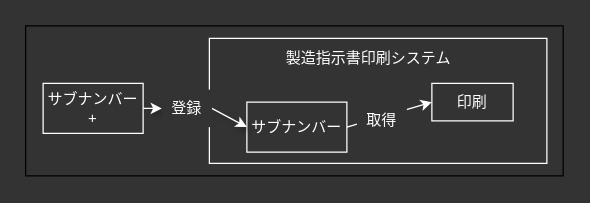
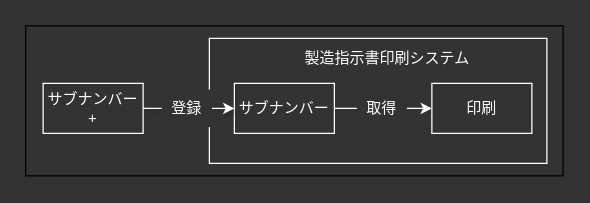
(369, 58) -> (388, 58)
(473, 102) -> (482, 108)
(152, 108) -> (155, 108)
(382, 121) -> (382, 108)
(297, 127) -> (284, 108)
